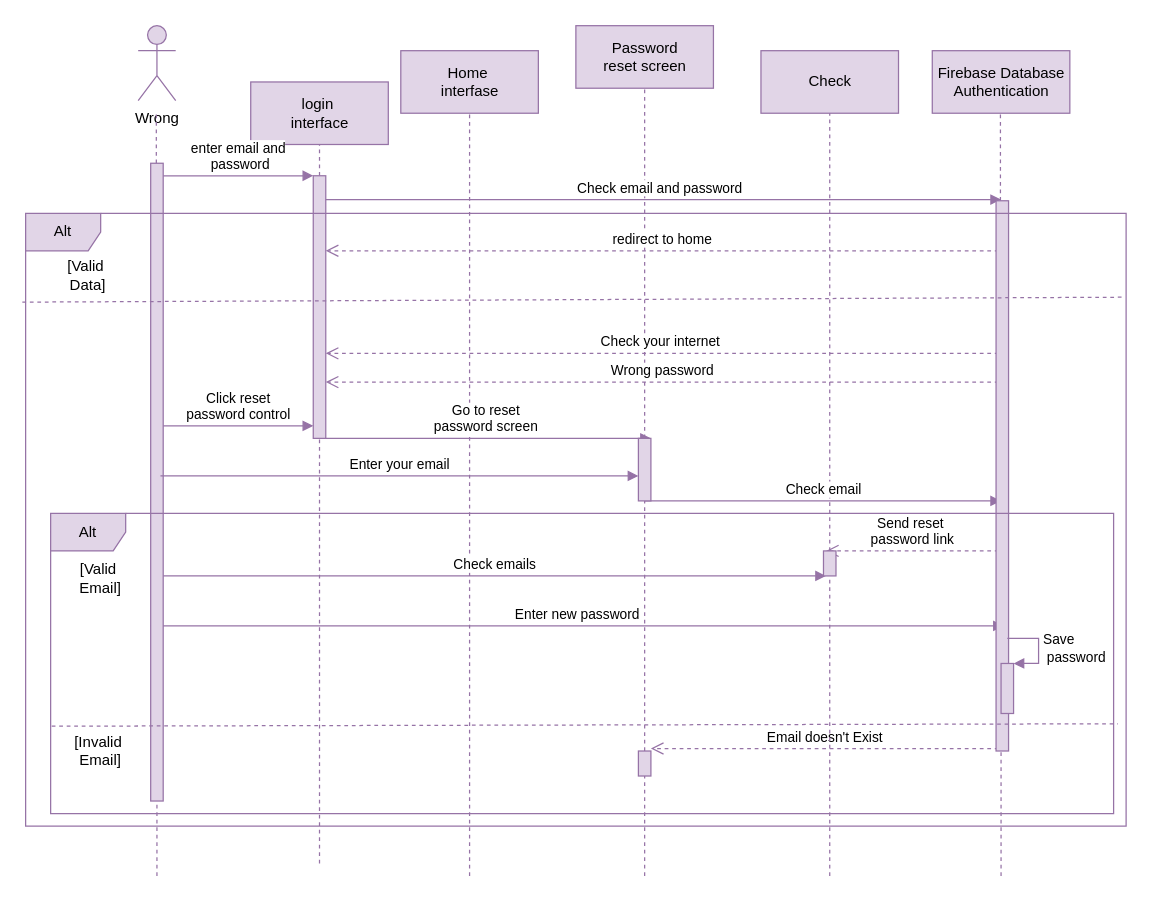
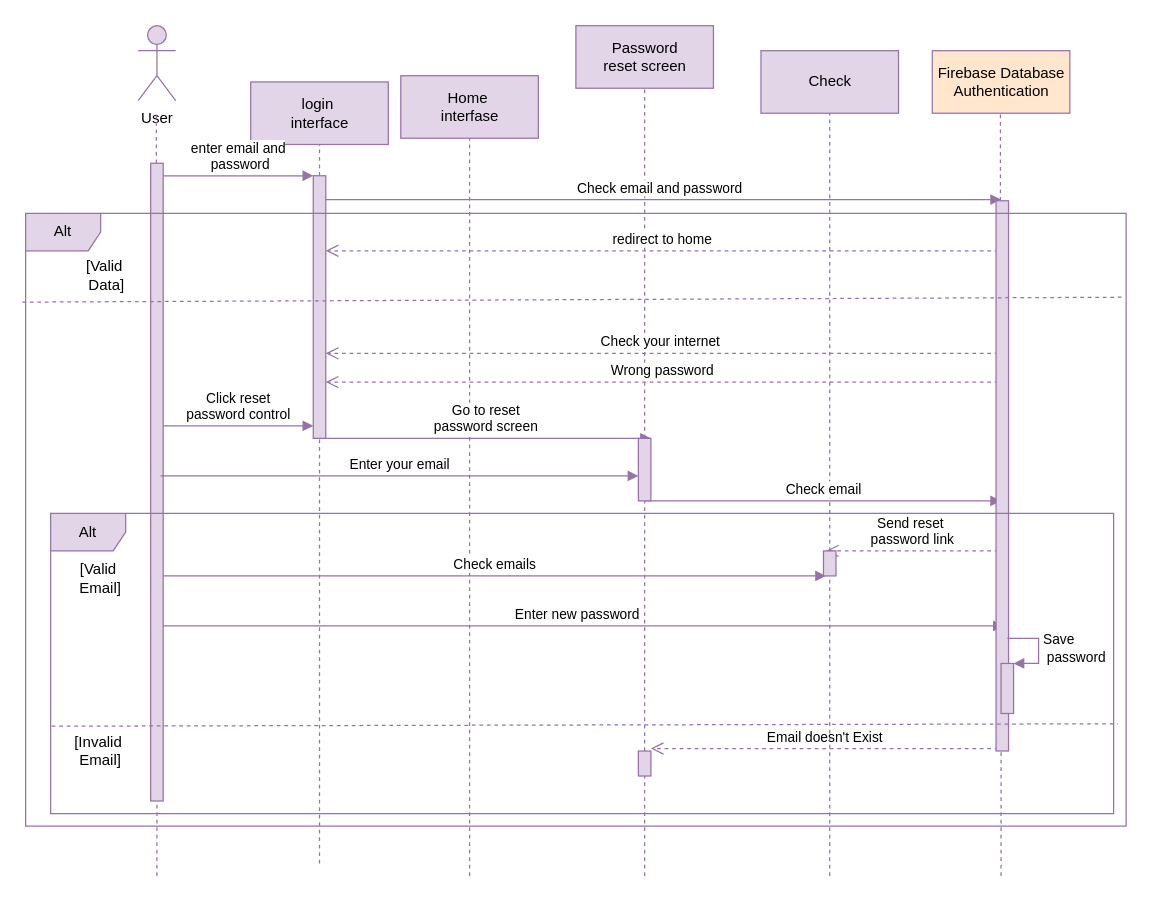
(469, 82) -> (469, 107)
(1001, 82) -> (1001, 82)
(158, 118) -> (158, 118)
(88, 276) -> (107, 276)
